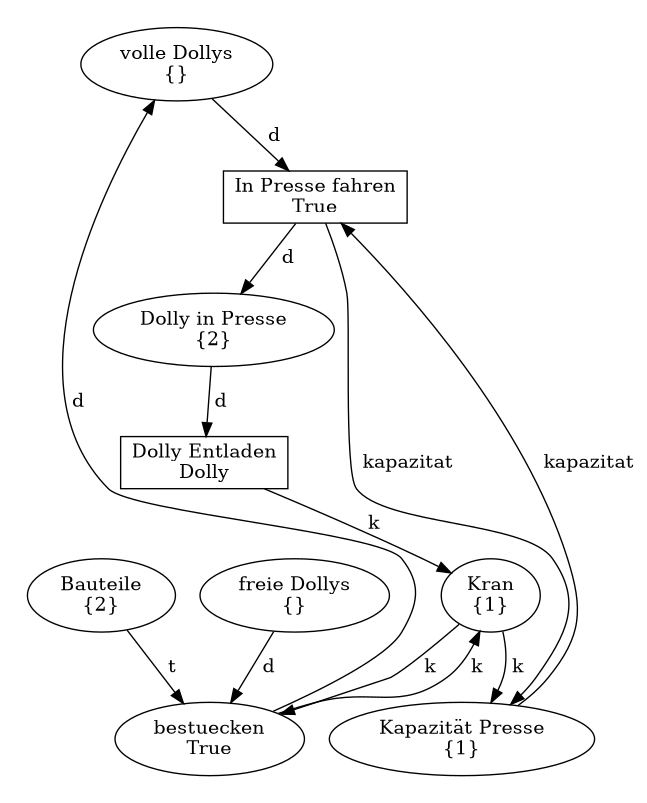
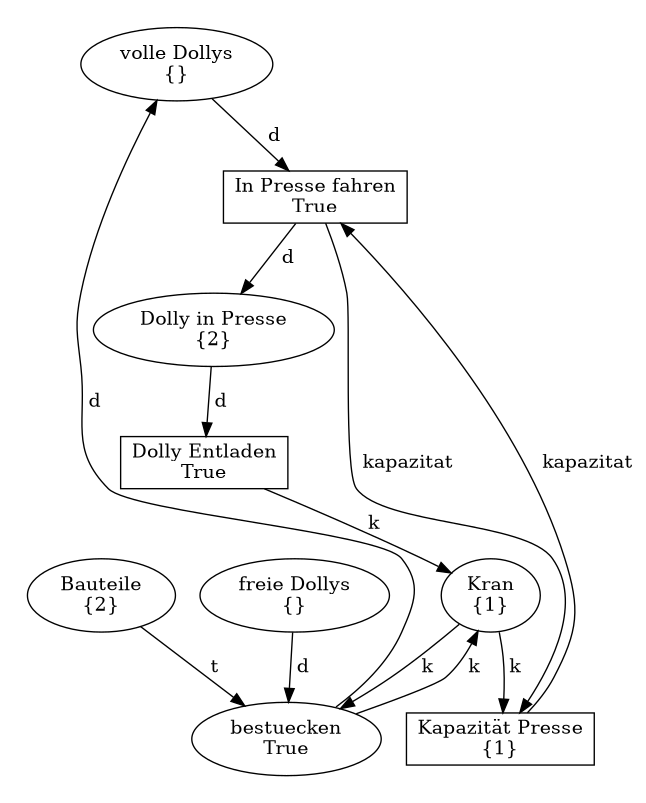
(204, 463) -> (204, 463)
(462, 739) -> (500, 739)
